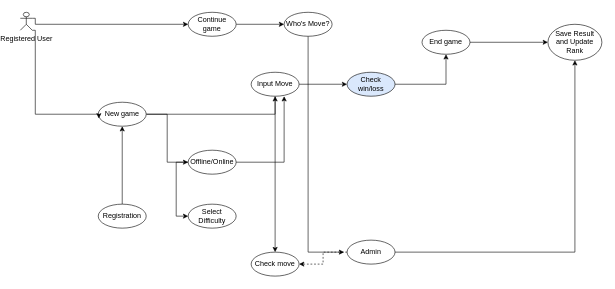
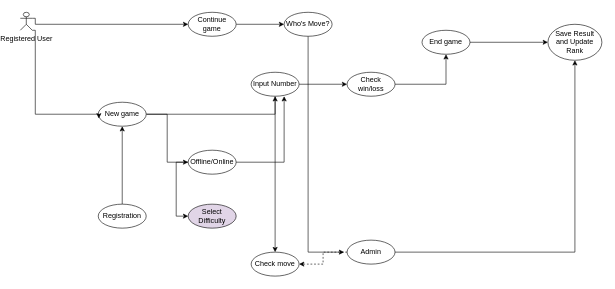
(275, 84) -> (275, 84)
(371, 84) -> (371, 84)
(212, 216) -> (212, 216)
